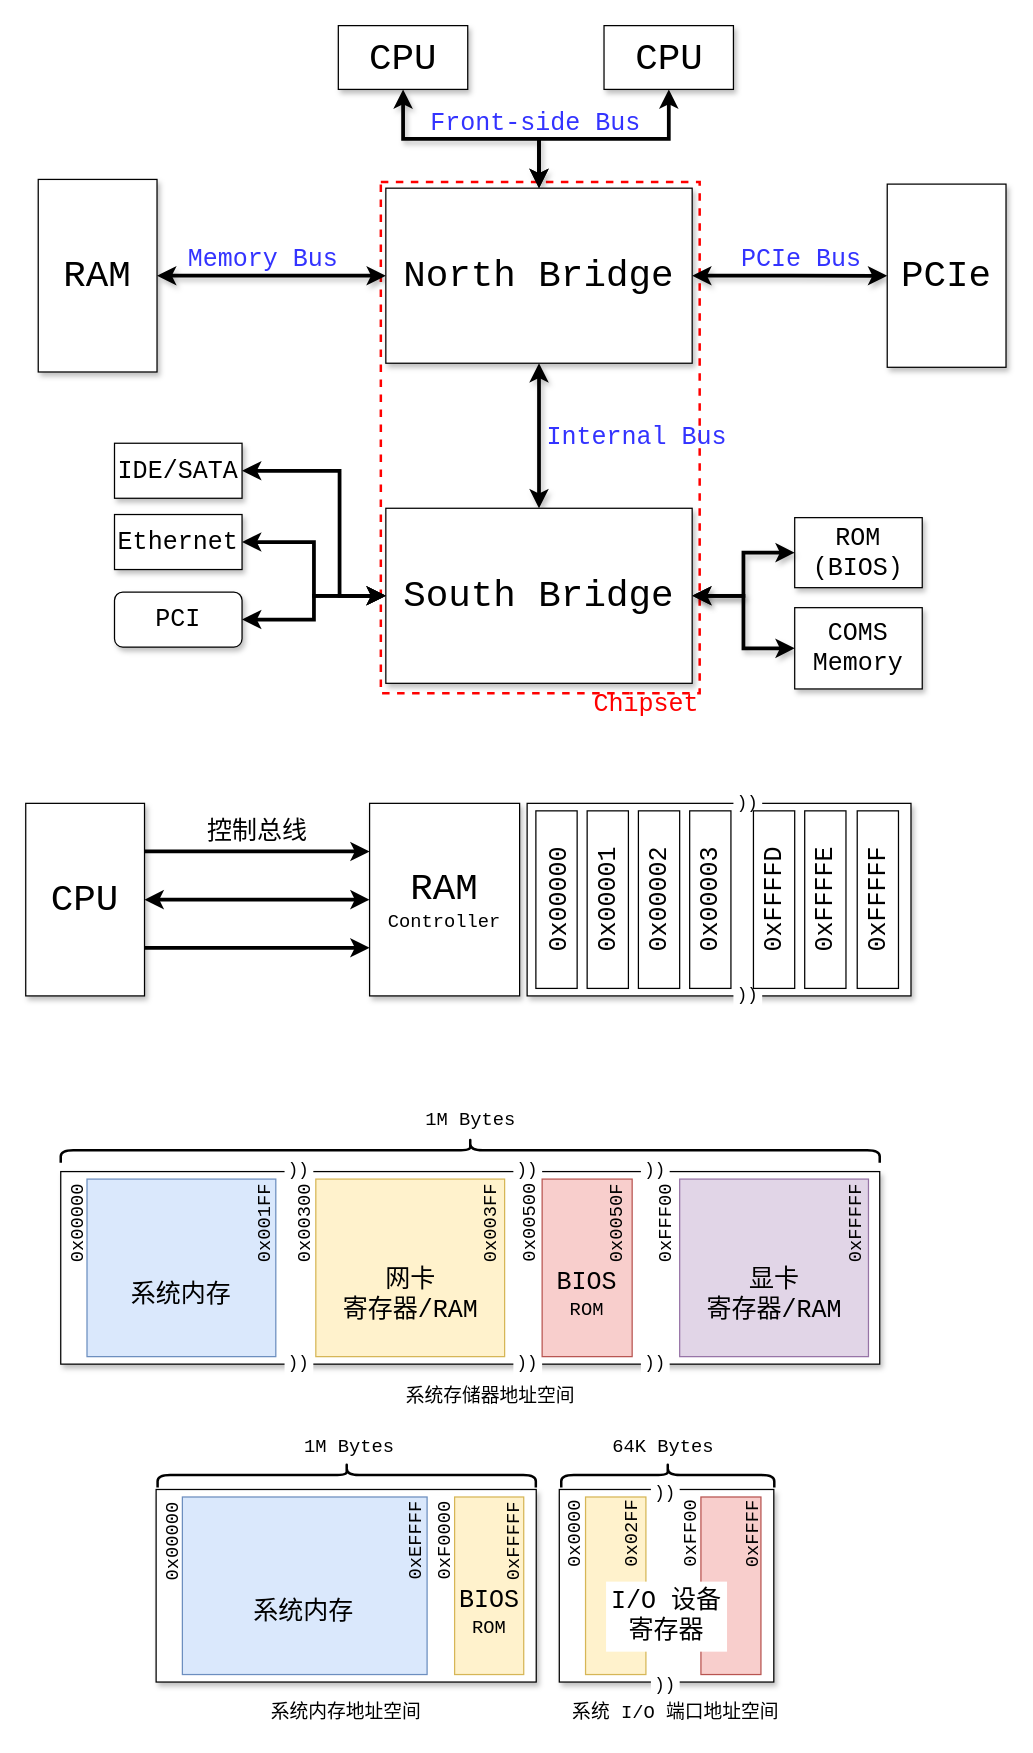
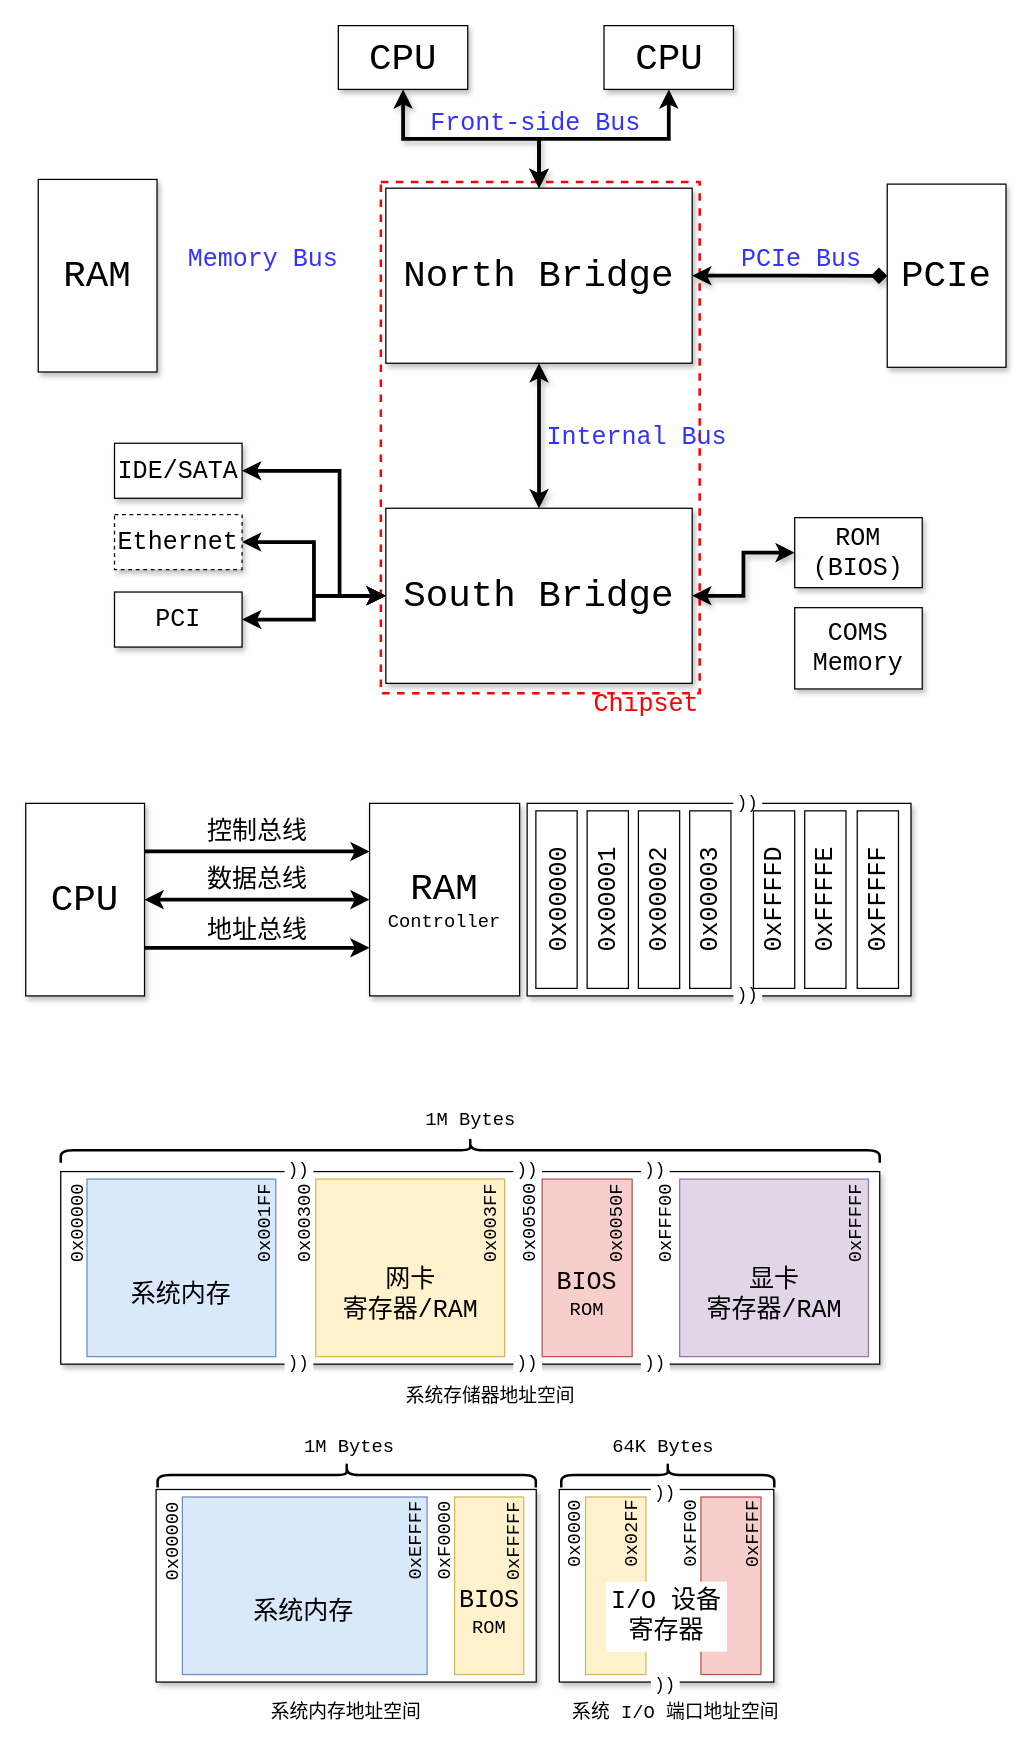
(272, 276) -> none
(871, 276) -> (871, 276)
(178, 542) -> (178, 542)
(178, 619) -> (178, 619)
(743, 642) -> none
none -> (258, 879)
none -> (258, 930)
